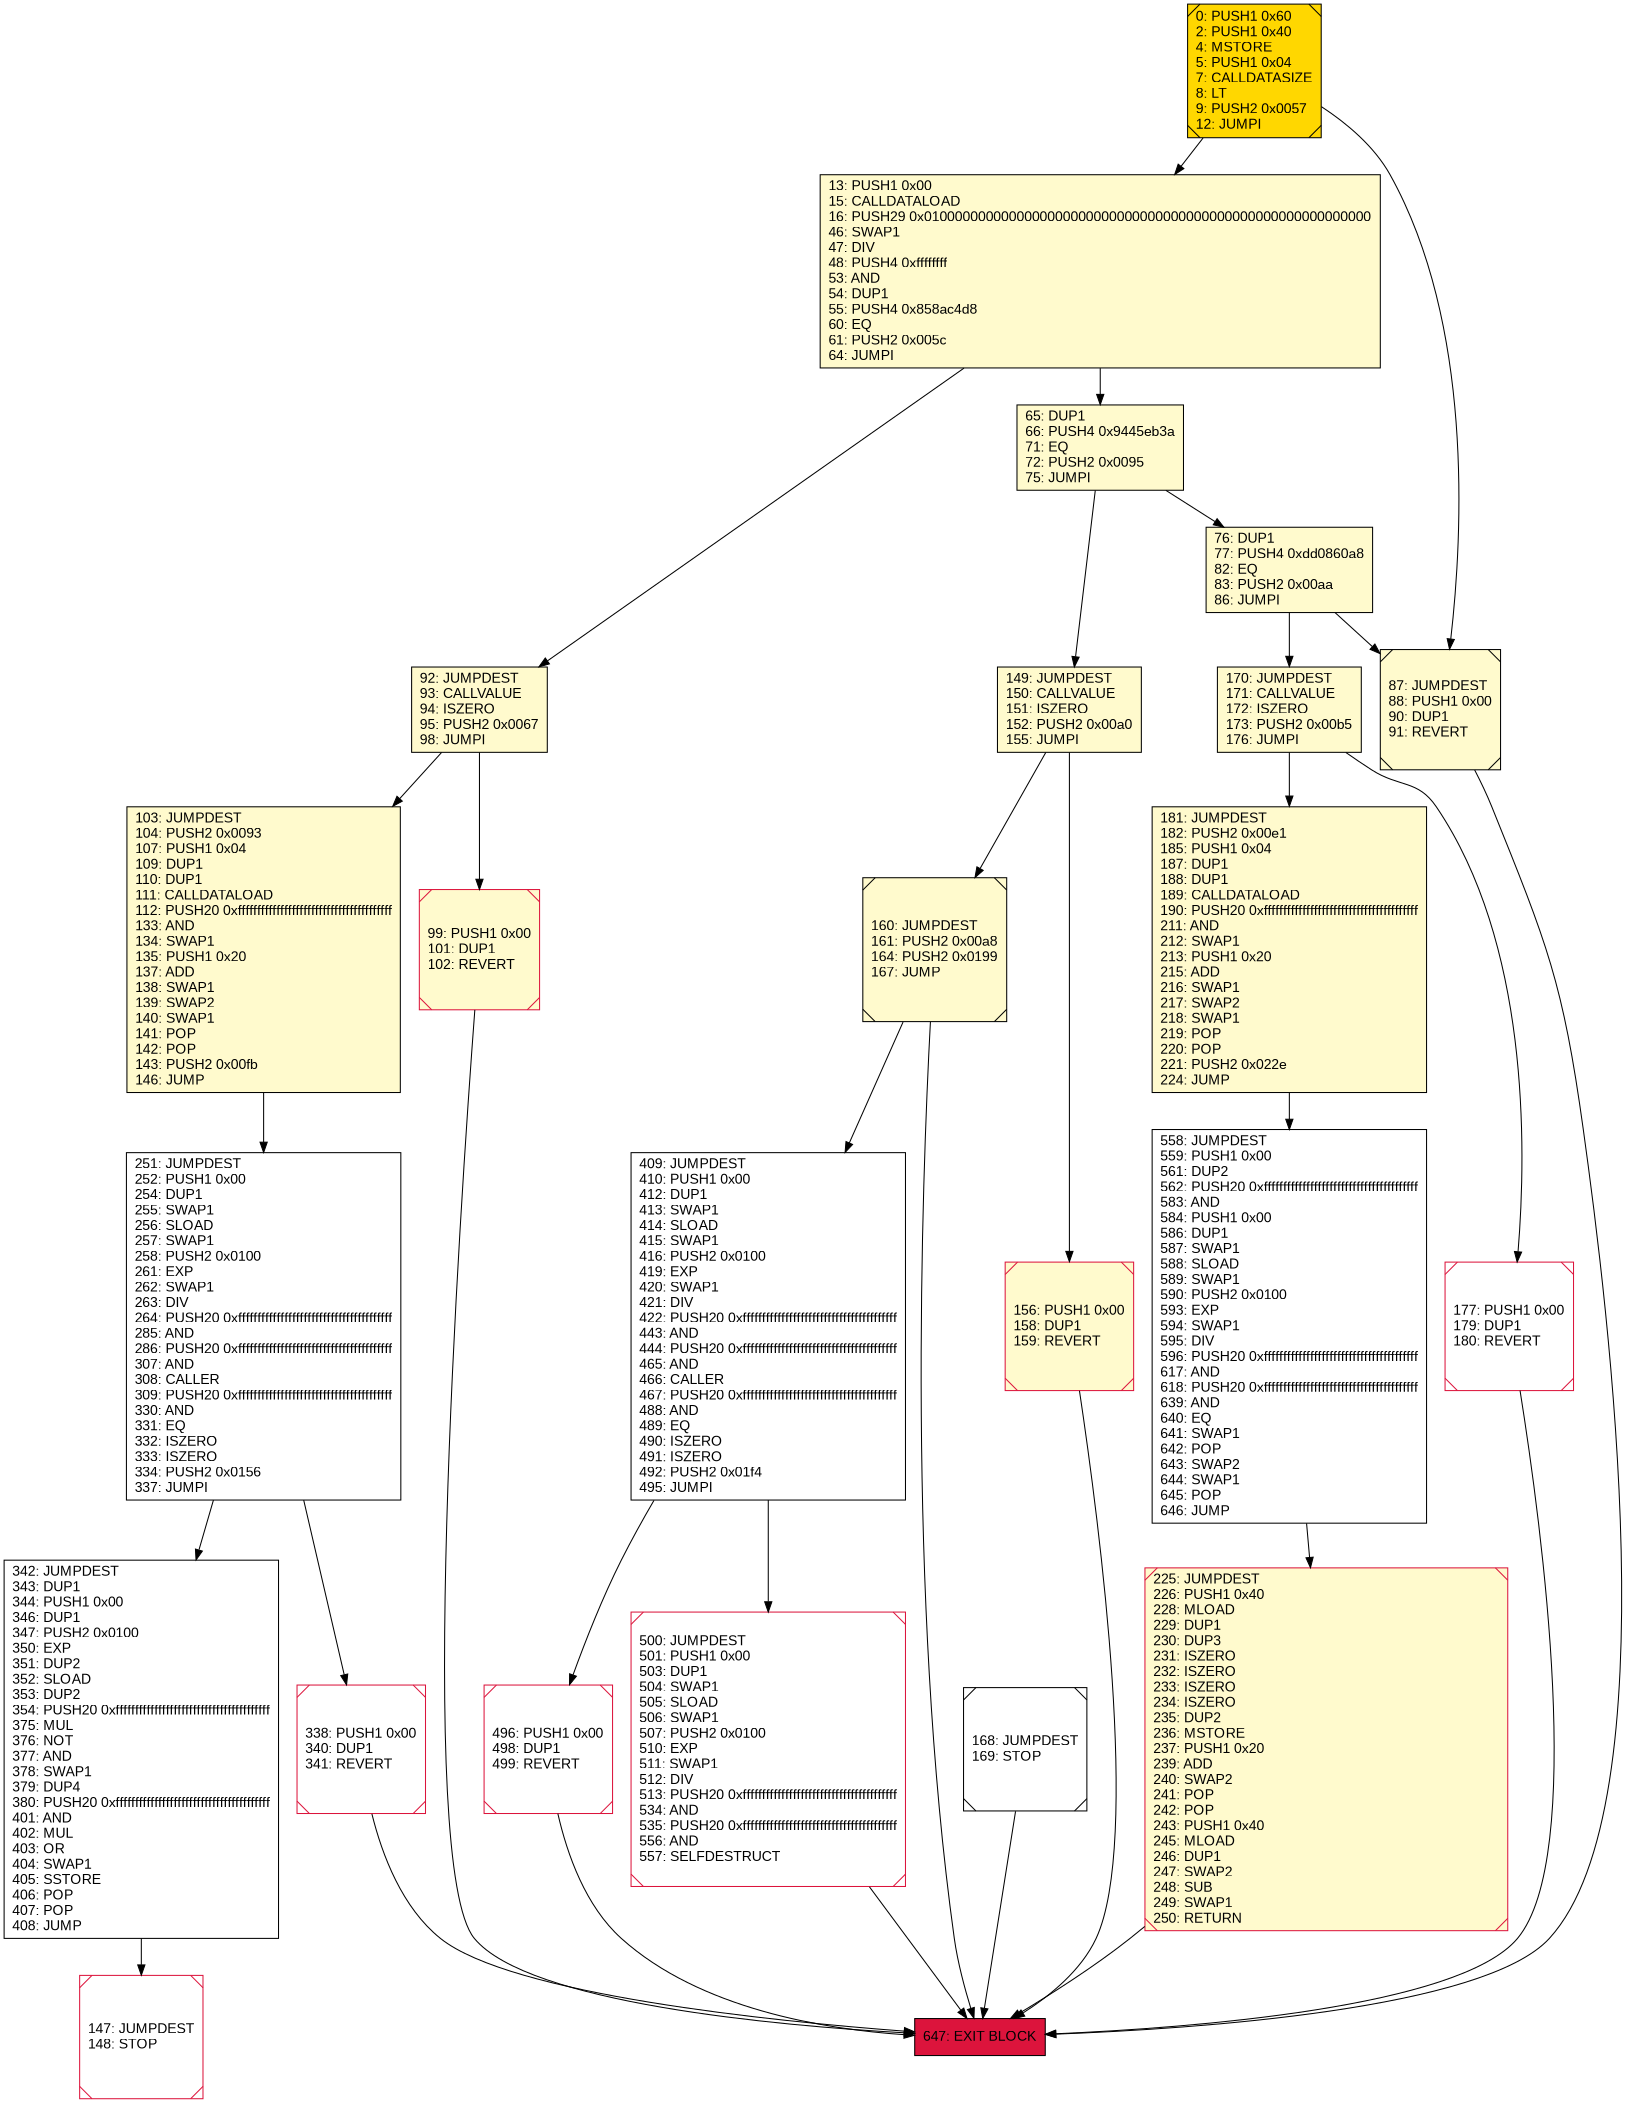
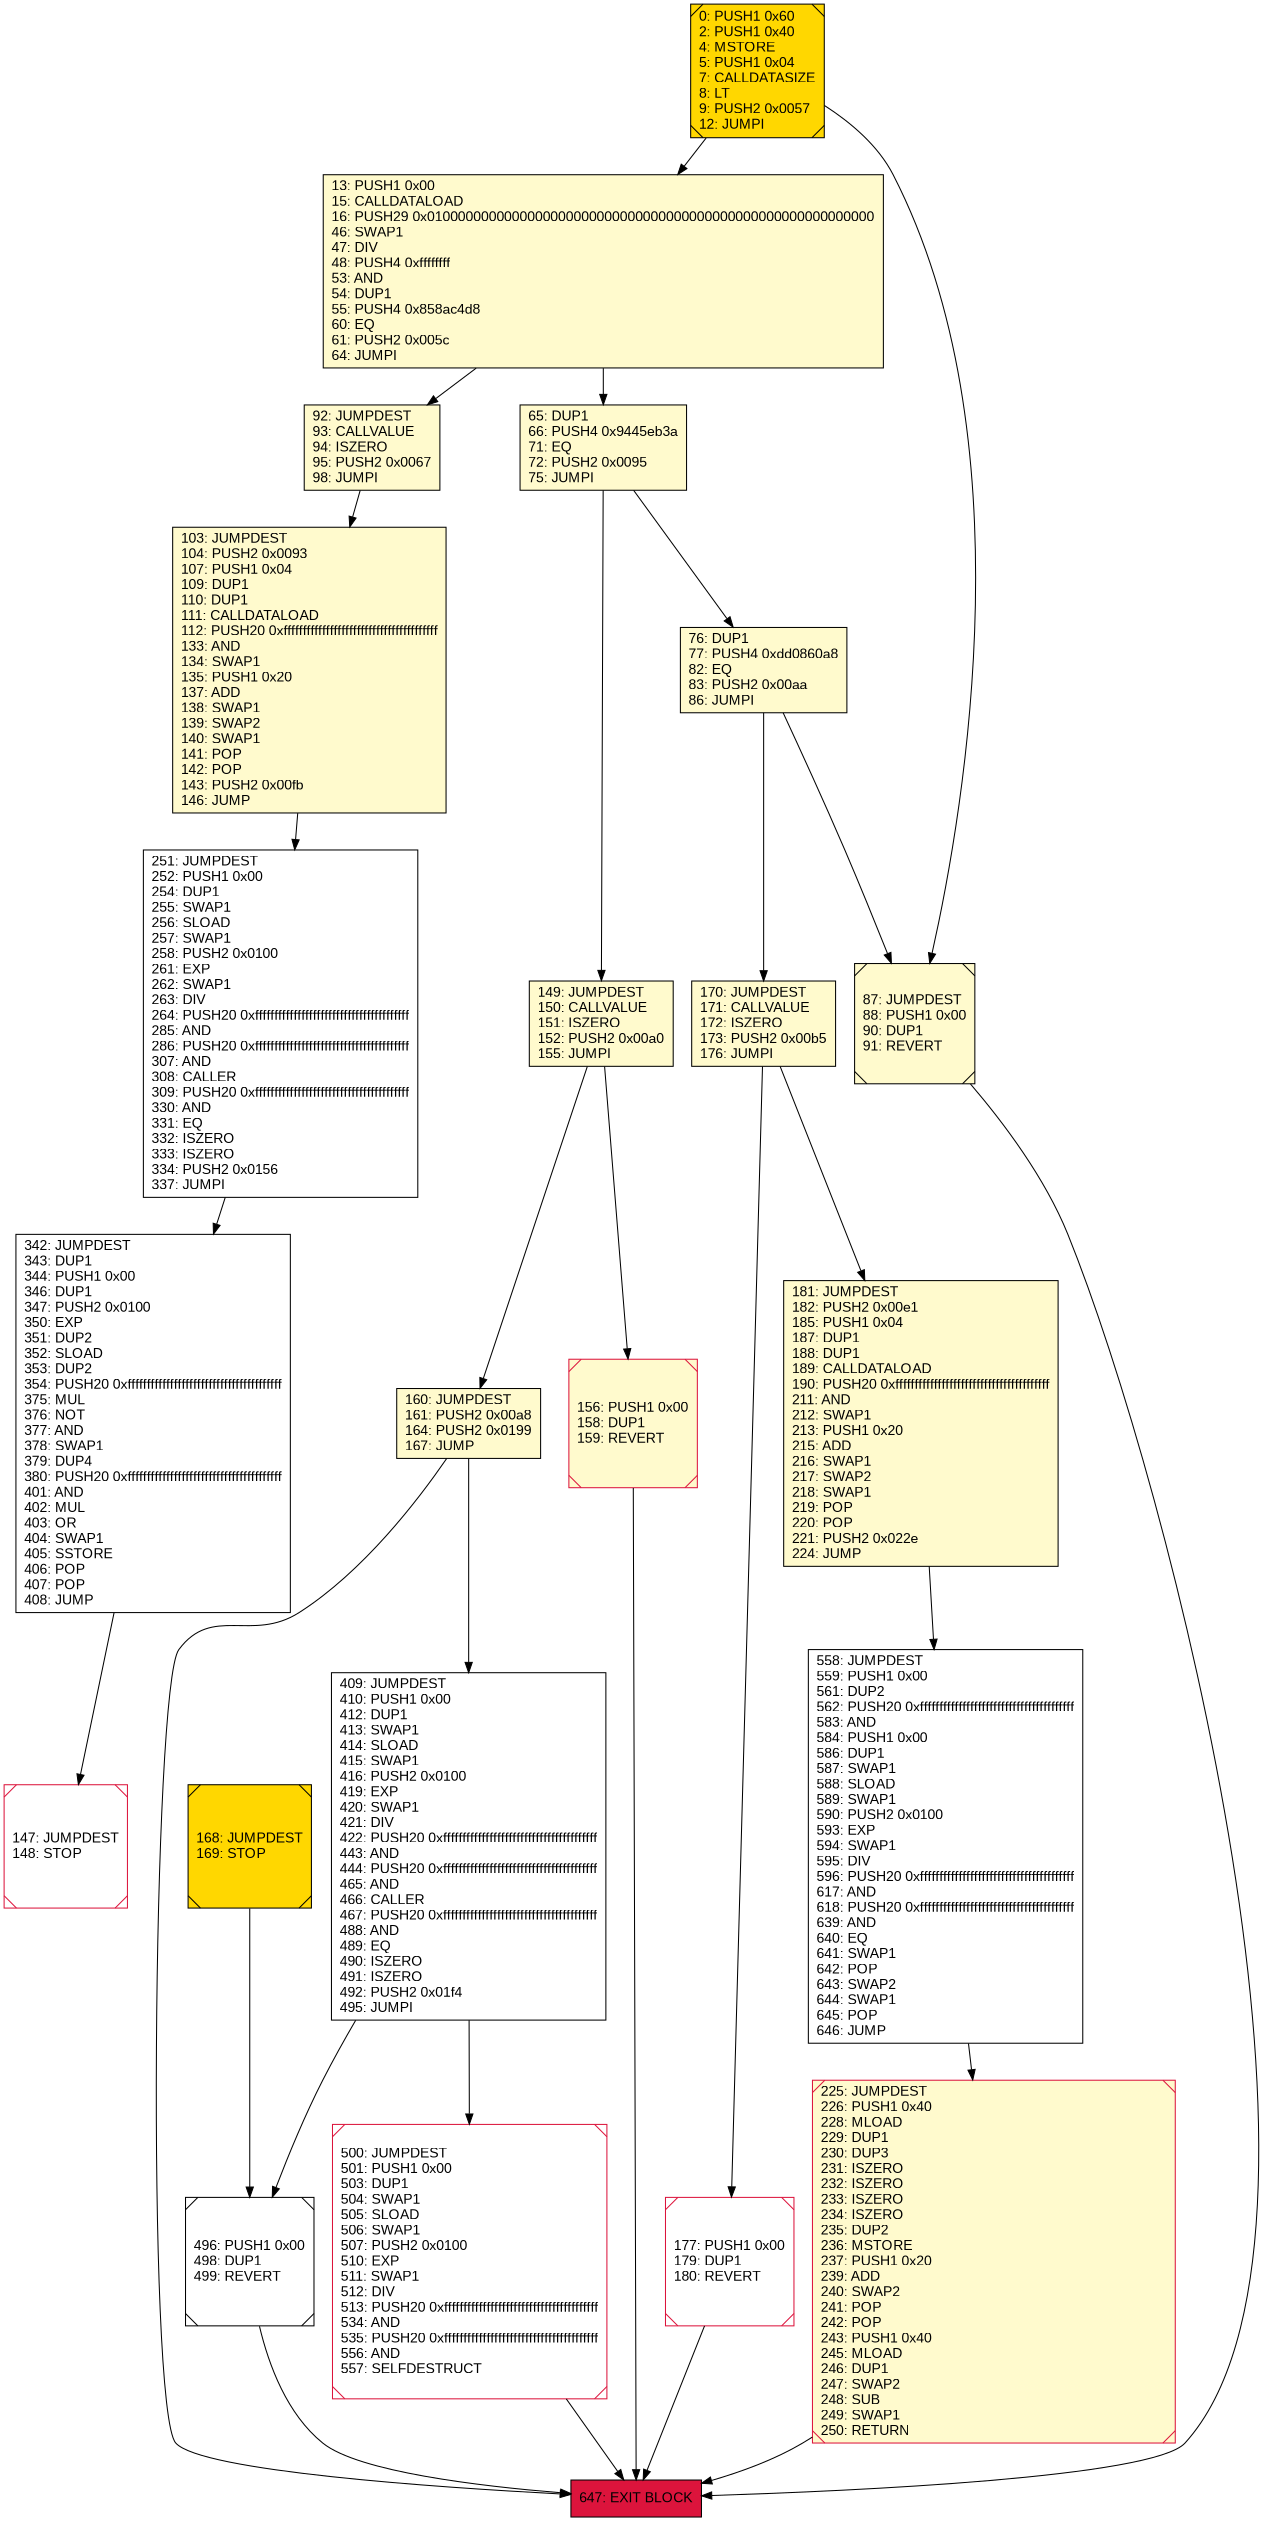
(479, 950) -> none
(935, 950) -> (469, 1423)
(361, 1749) -> none
(548, 1749) -> (250, 2262)
(1025, 1749) -> (250, 1846)
(1000, 1910) -> (250, 2048)
